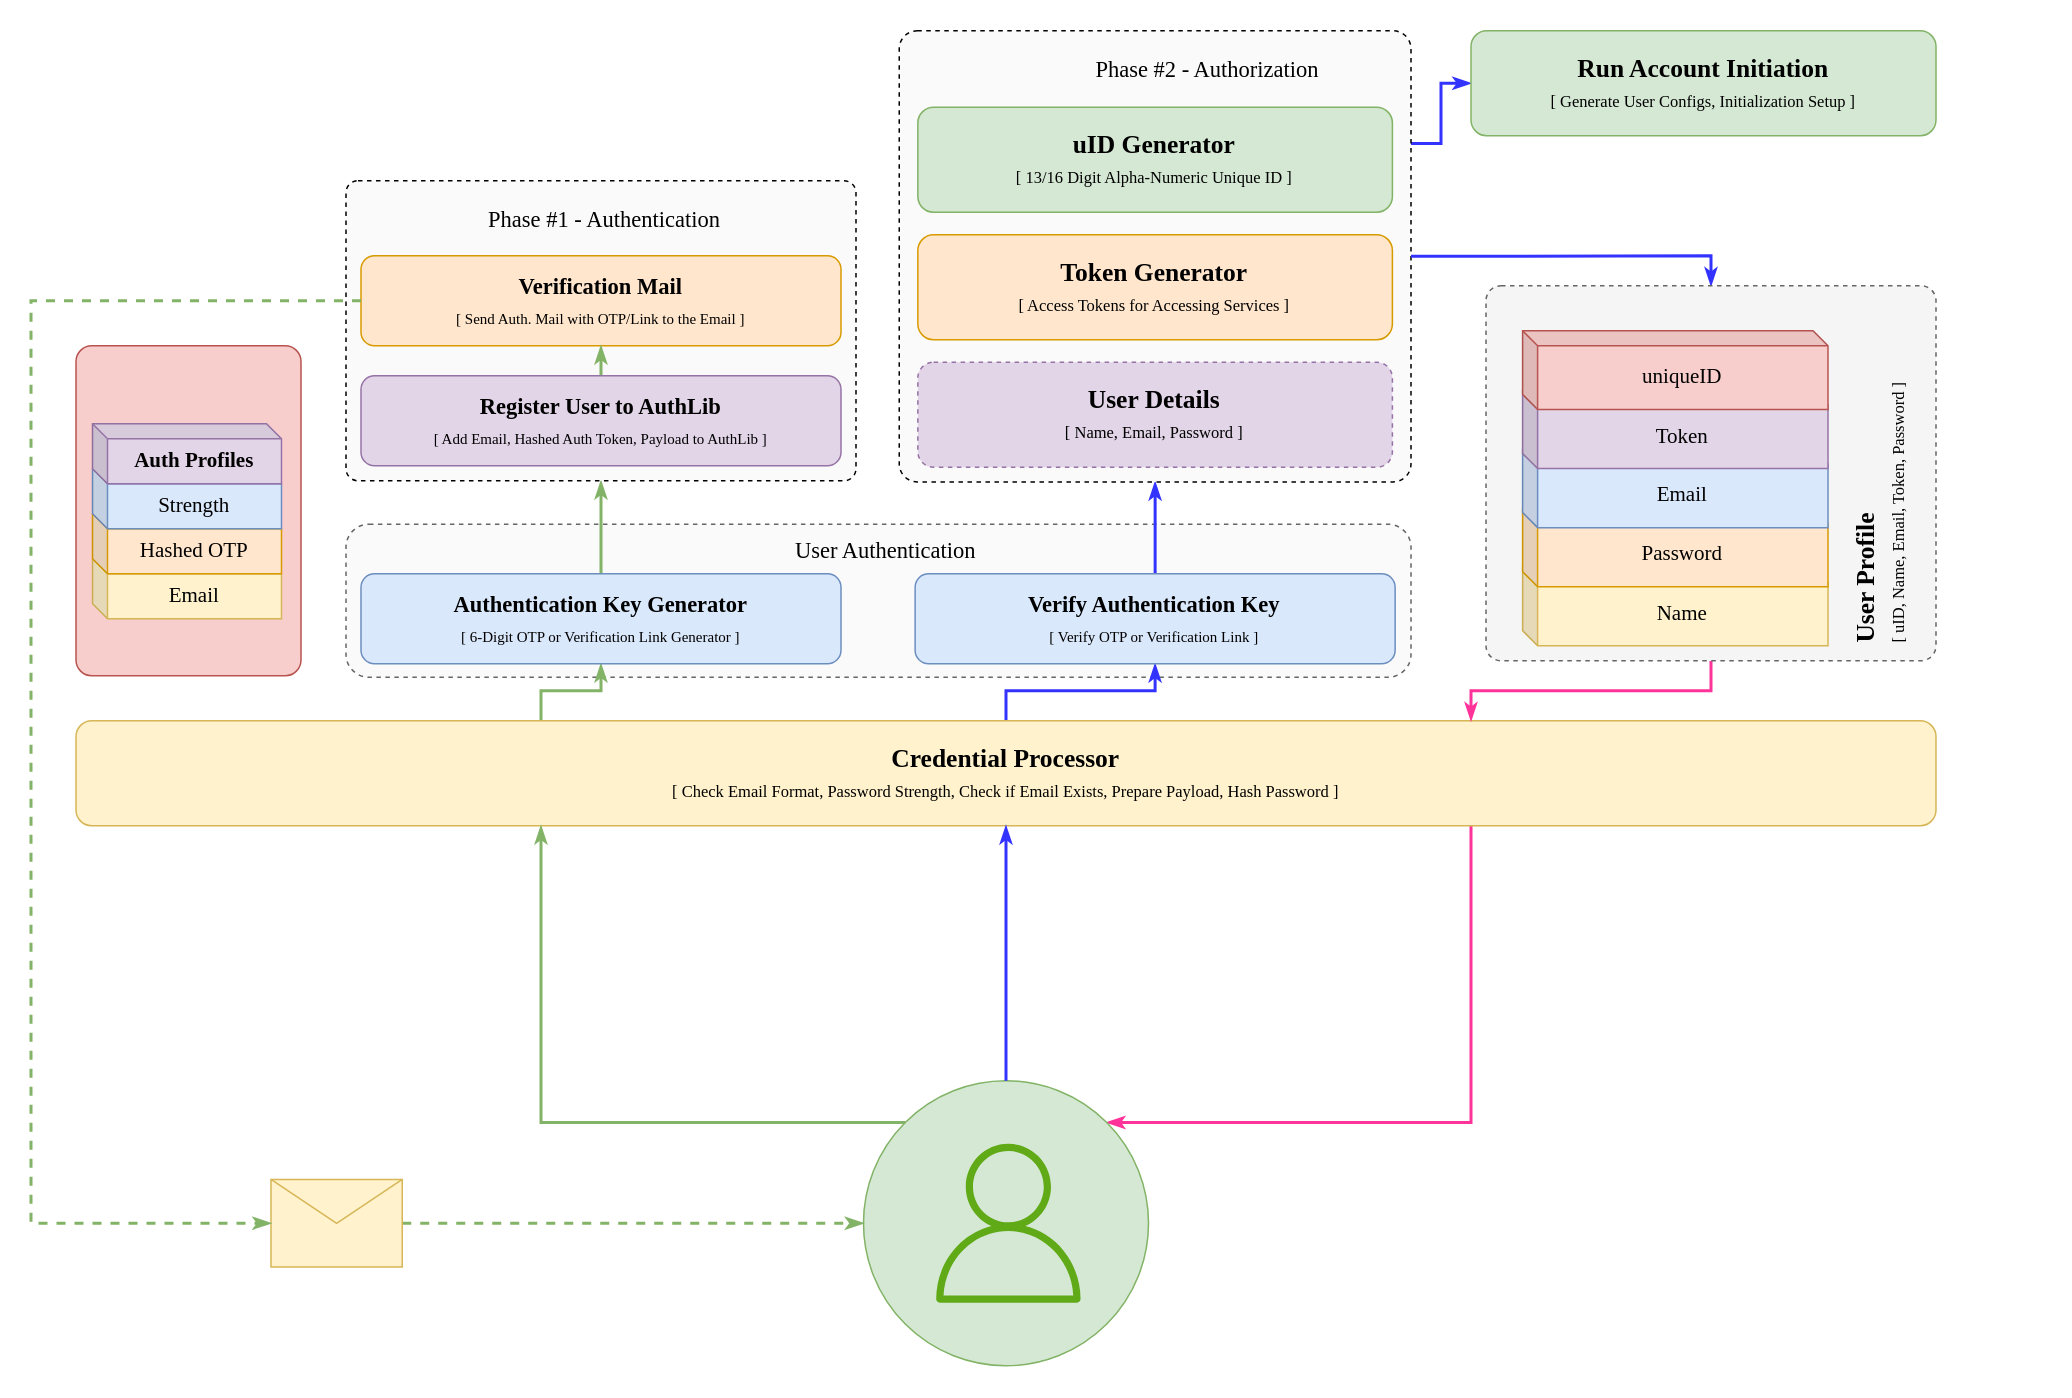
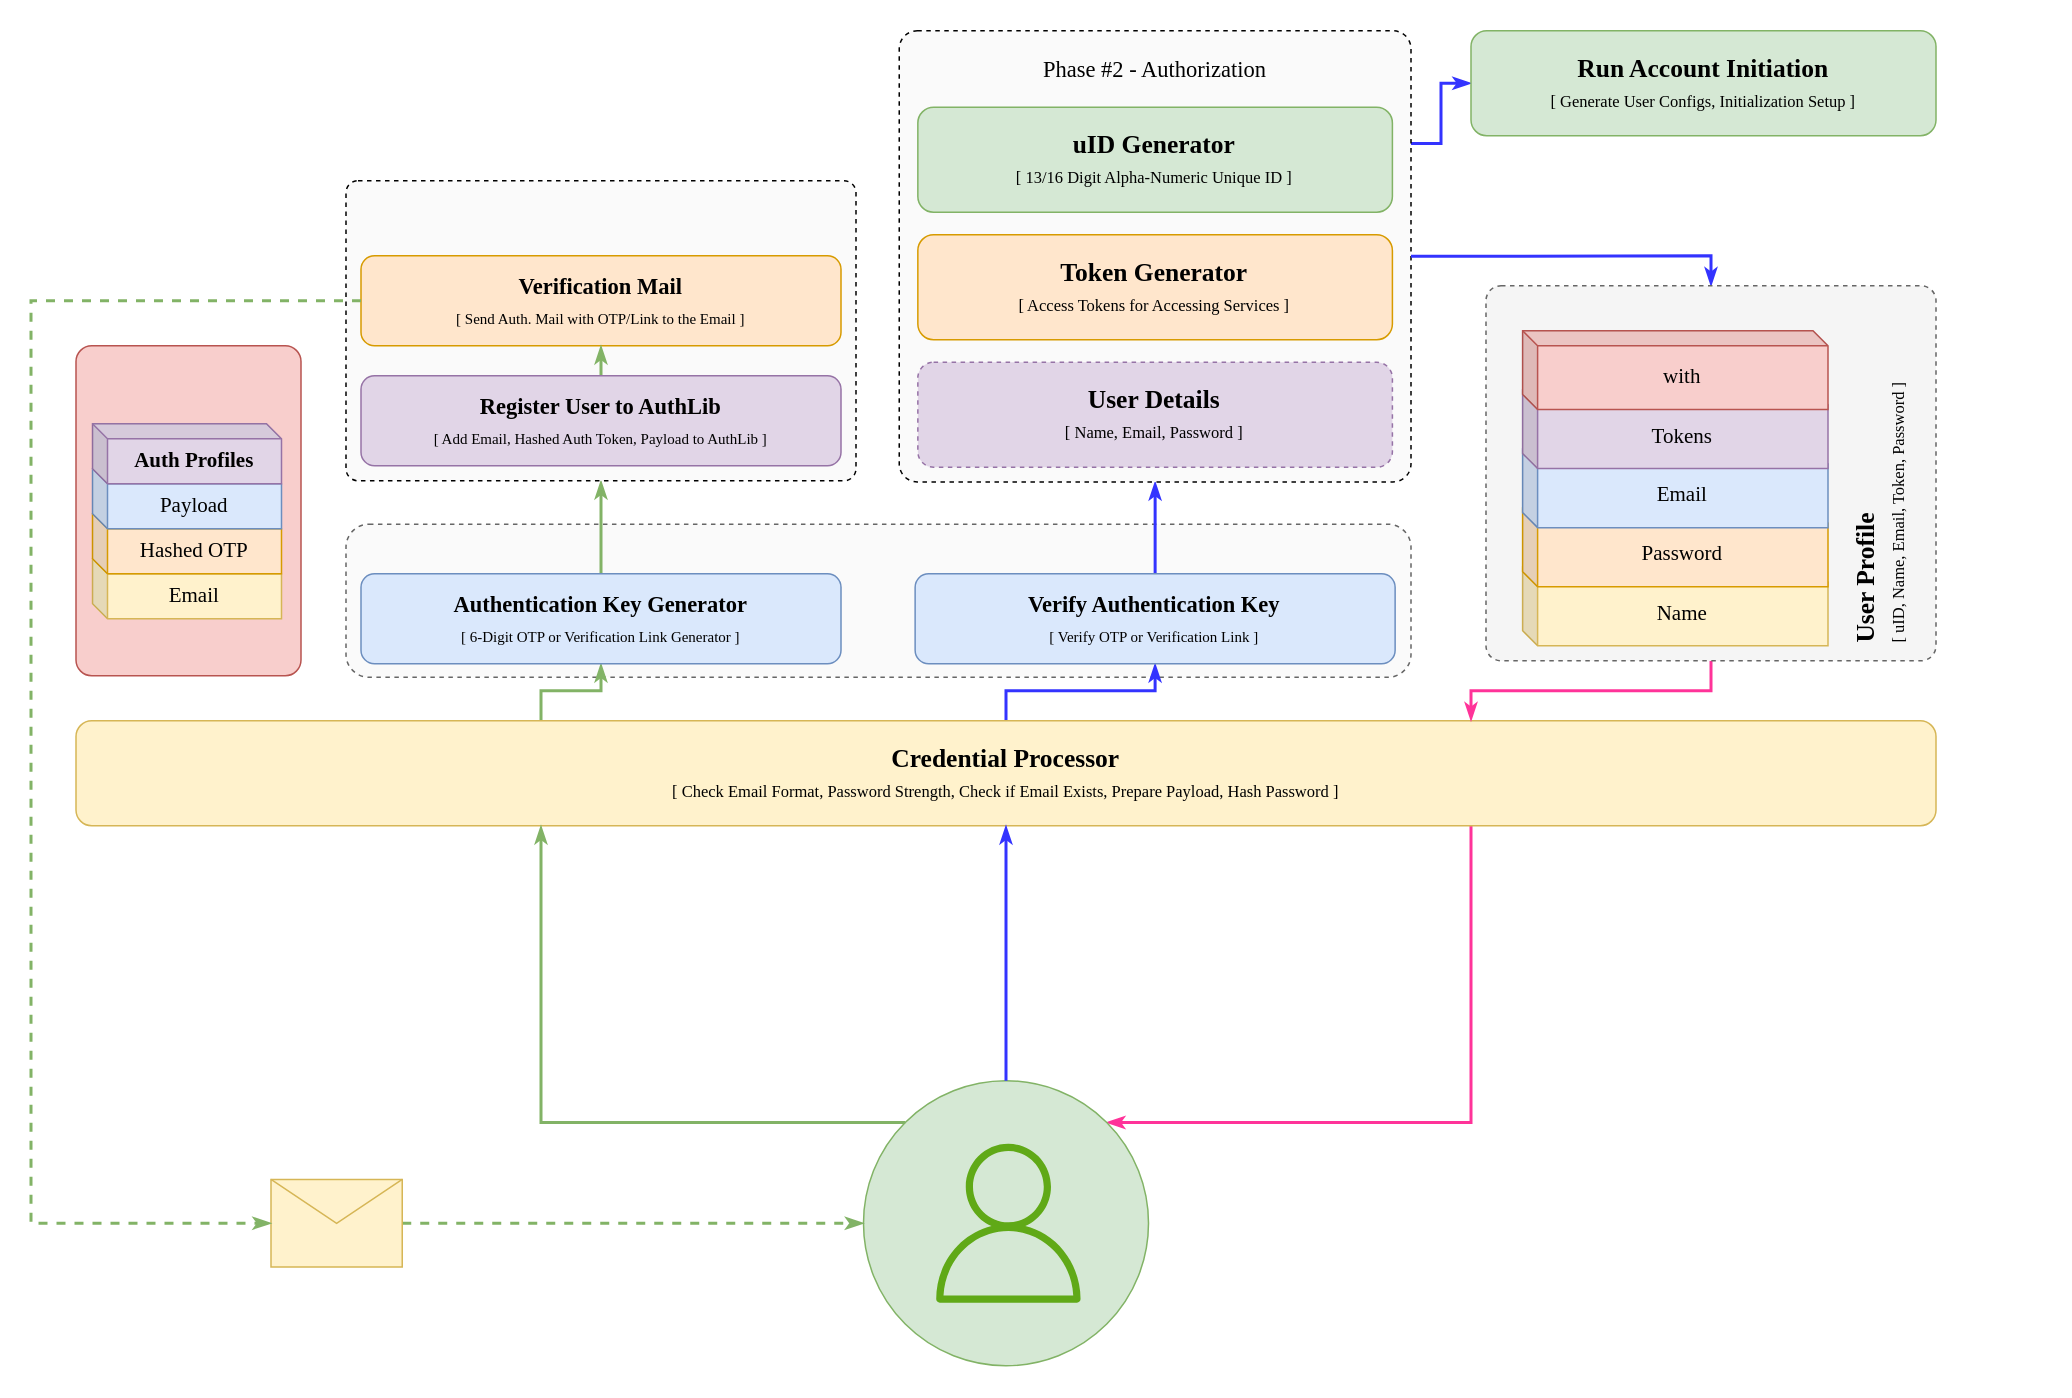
(1207, 68) -> (1155, 68)
(605, 218) -> none
(1682, 377) -> (1682, 377)
(1682, 437) -> (1682, 437)
(194, 506) -> (194, 506)
(886, 550) -> none
